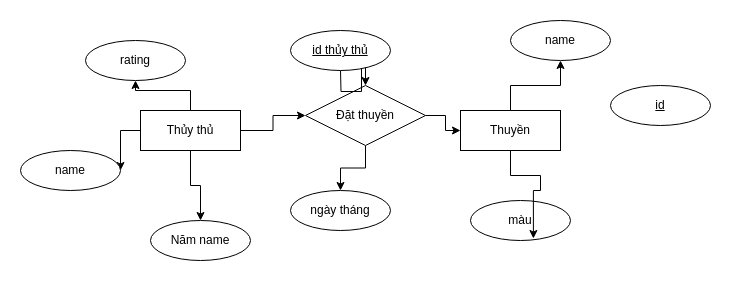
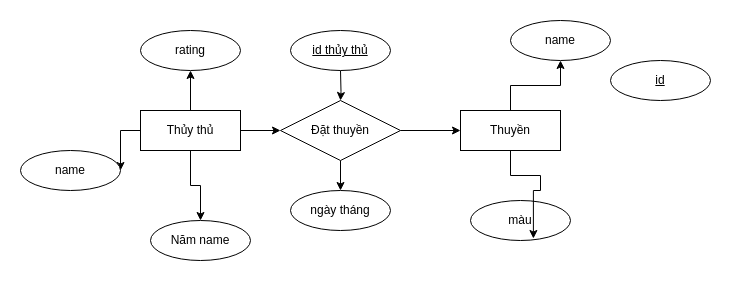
(136, 61) -> (191, 51)
(661, 106) -> (661, 81)
(366, 116) -> (341, 131)
